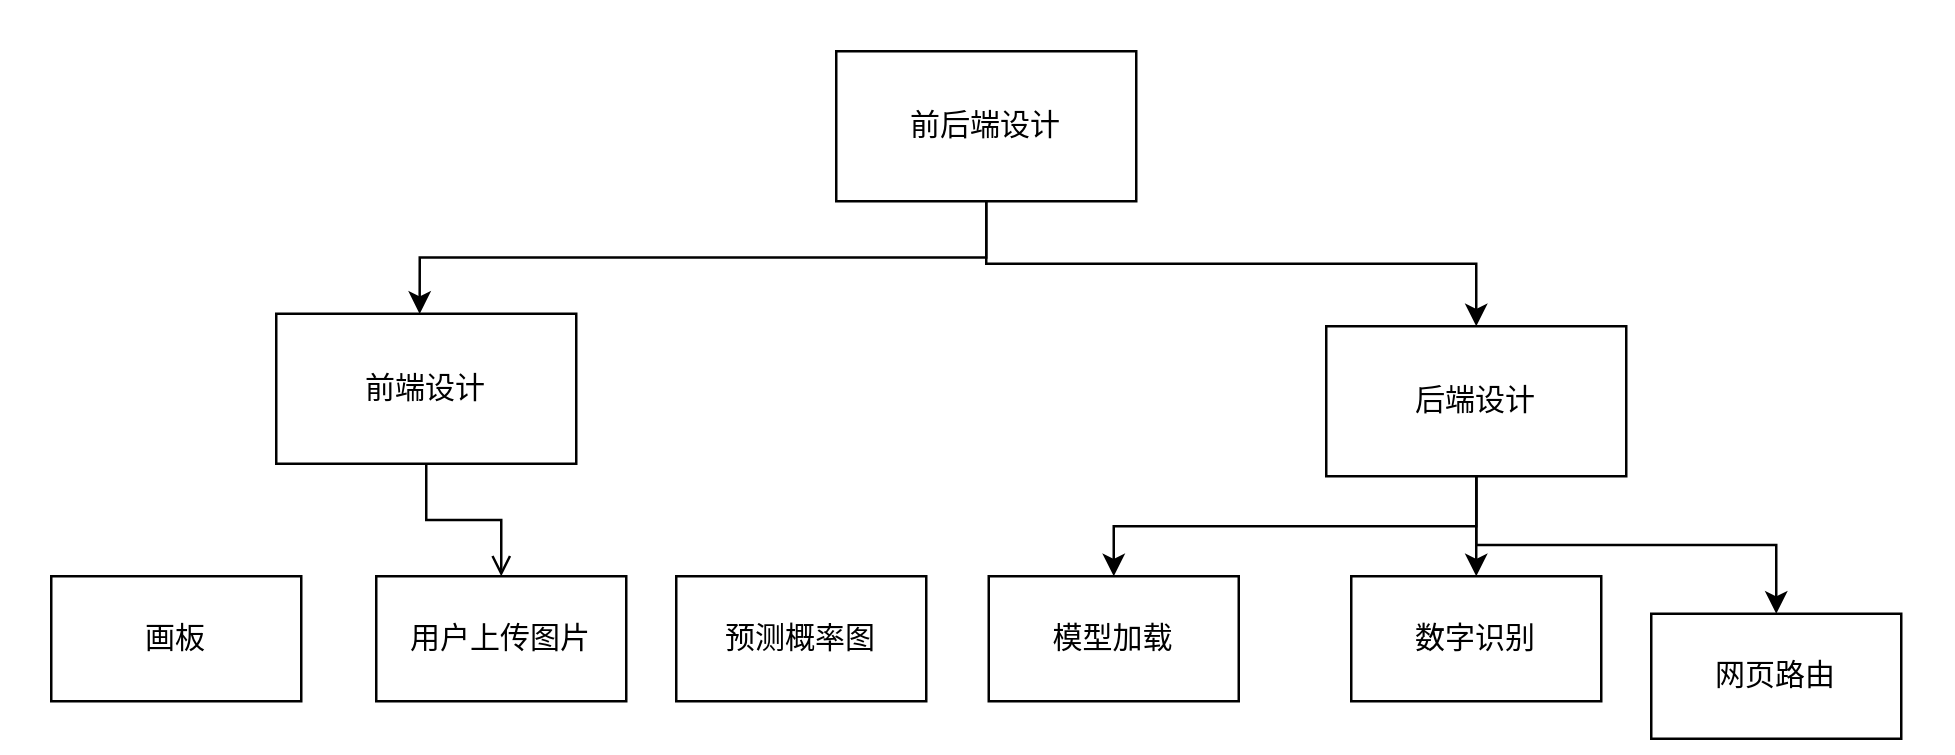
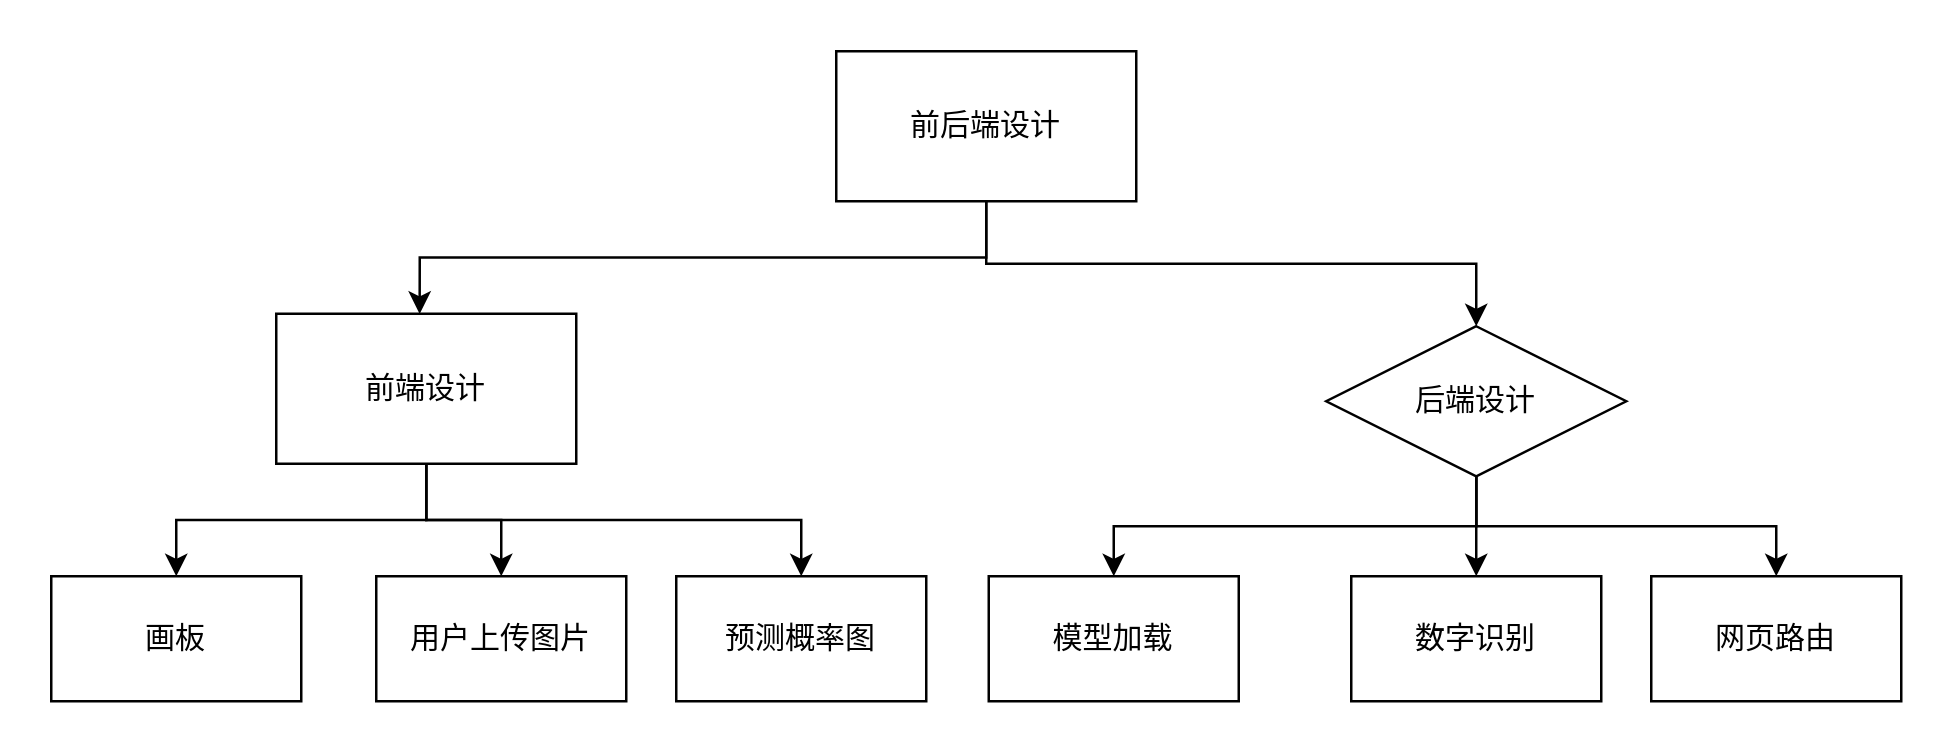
(1476, 401) -> (1476, 401)
none -> (279, 520)
none -> (673, 520)
(501, 562) -> (501, 558)
(1776, 676) -> (1776, 639)
